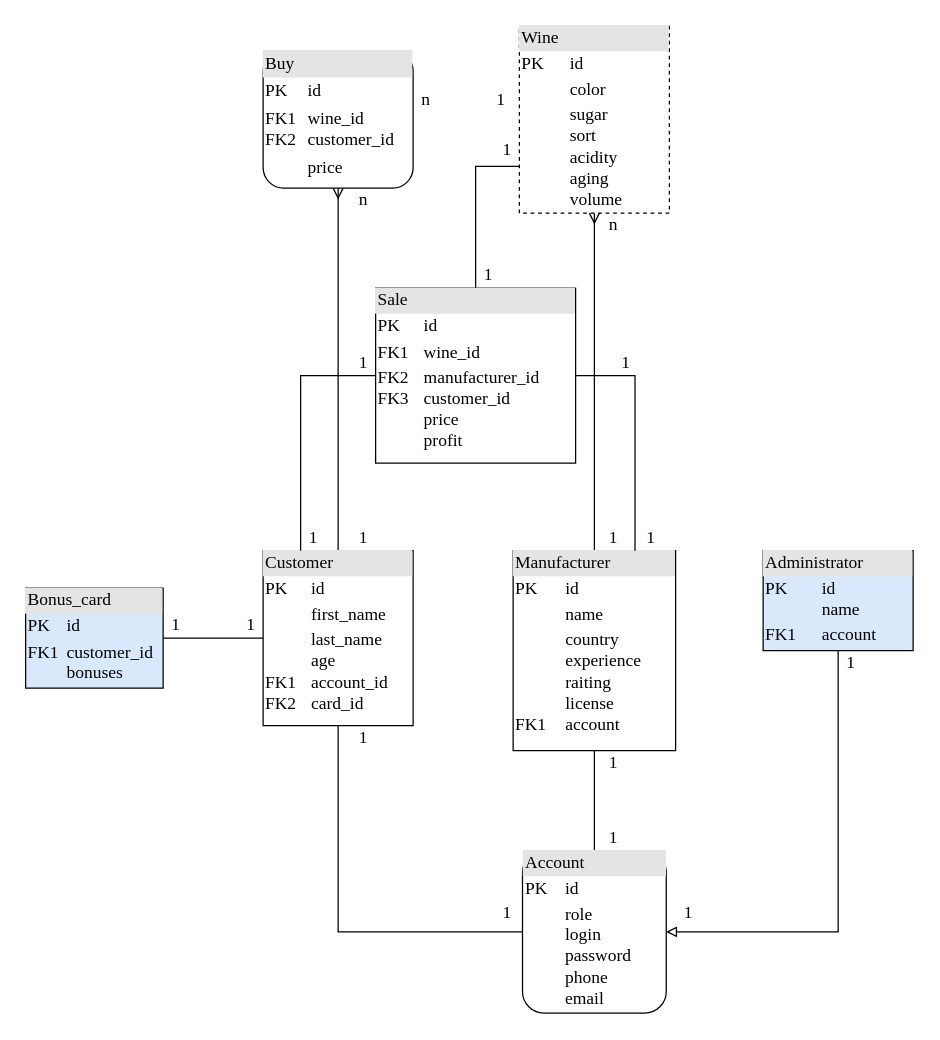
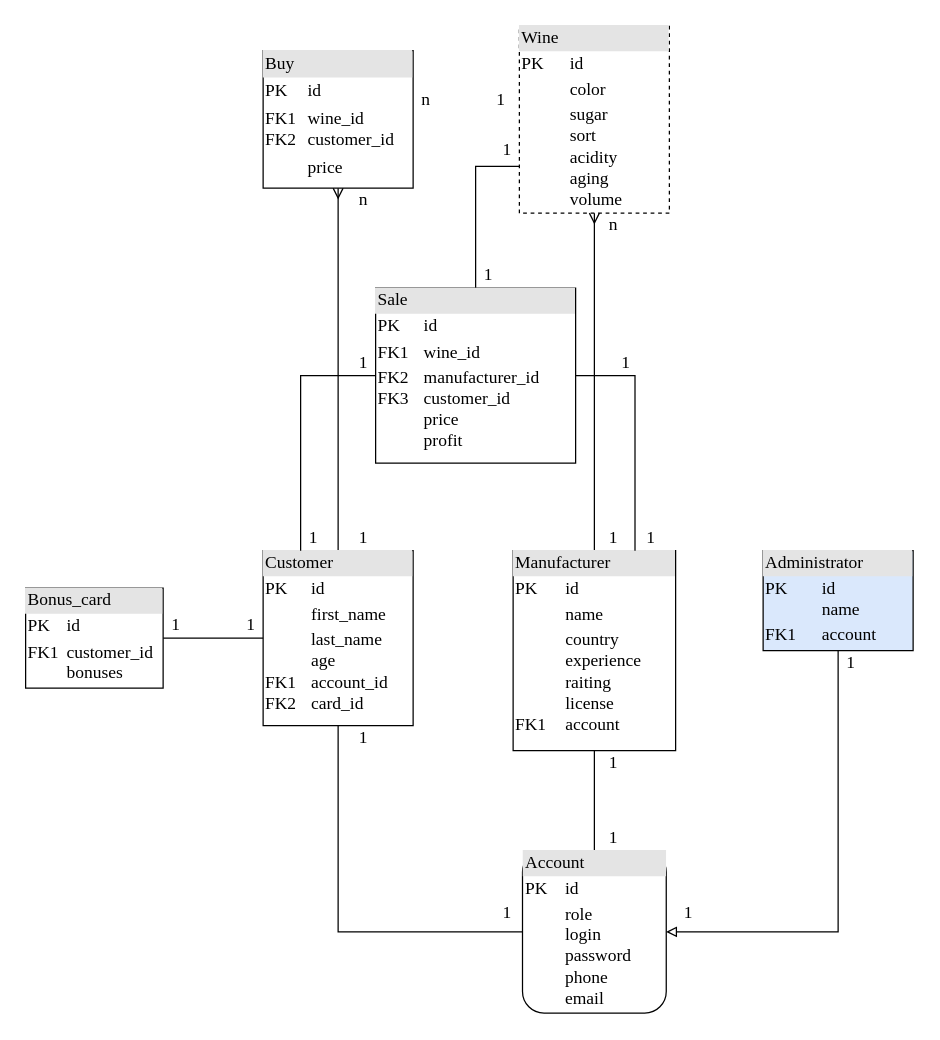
(338, 119) -> (338, 119)
(94, 638) -> (94, 638)
